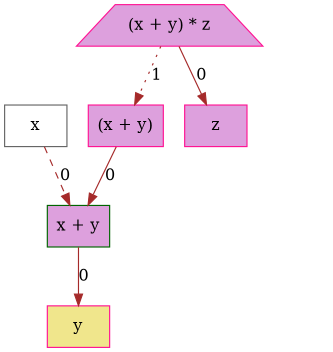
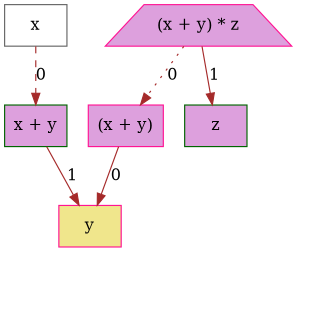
(157, 76) -> (173, 76)
(202, 76) -> (215, 76)
(216, 126) -> (216, 126)
(105, 171) -> (110, 170)
(84, 276) -> (73, 176)
